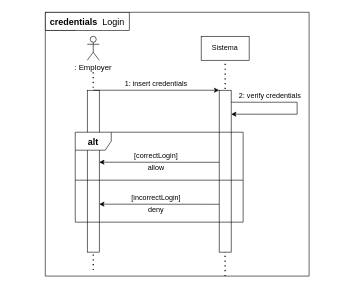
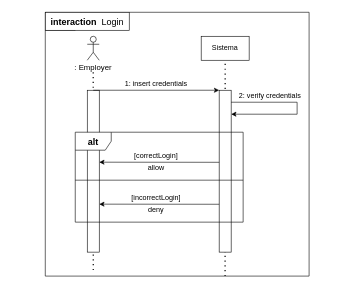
(87, 21) -> (87, 21)
